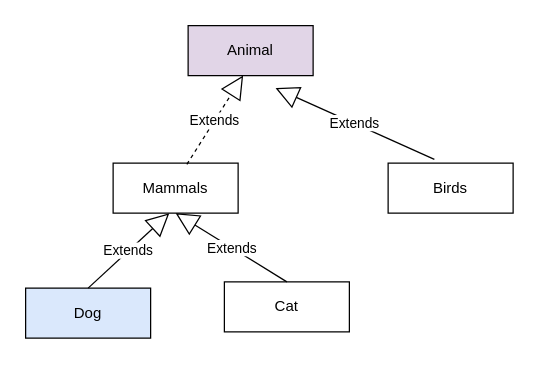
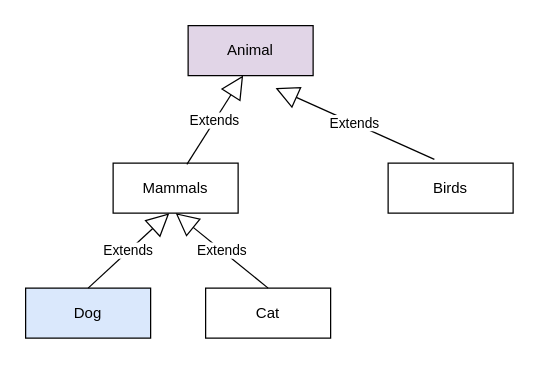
(199, 145) -> (199, 145)
(287, 307) -> (268, 313)
